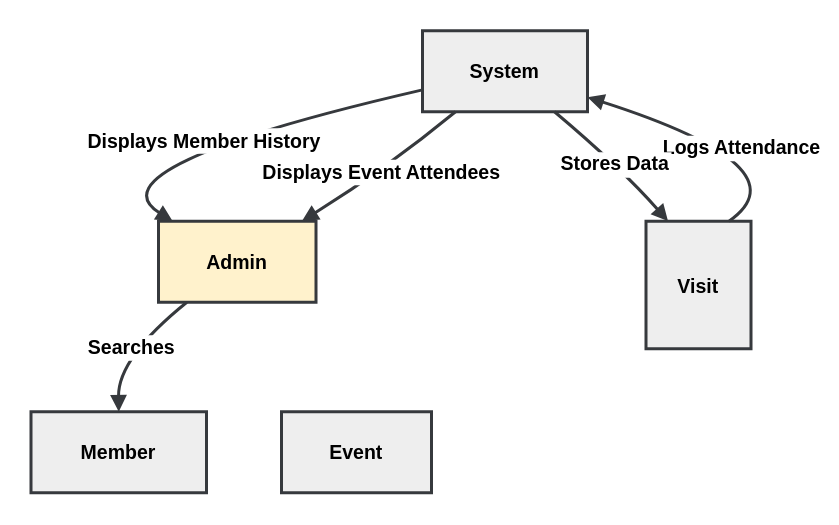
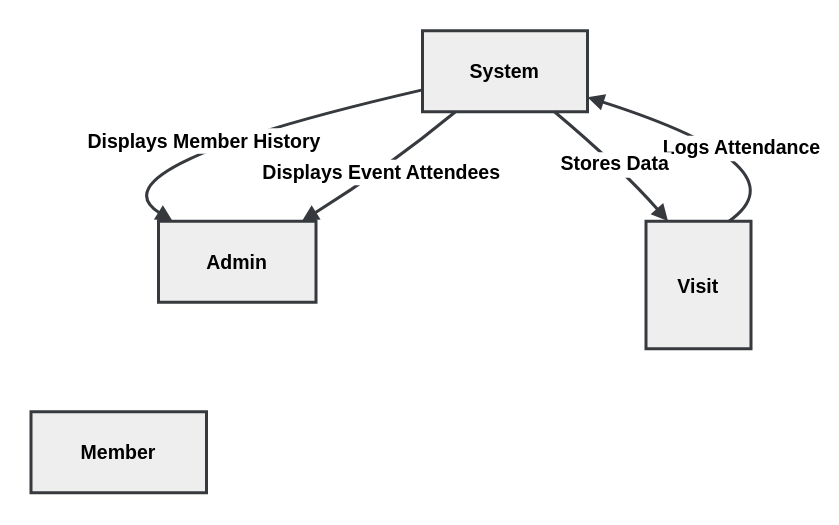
(237, 262) -> (237, 262)
(143, 343) -> none
(356, 452) -> none
